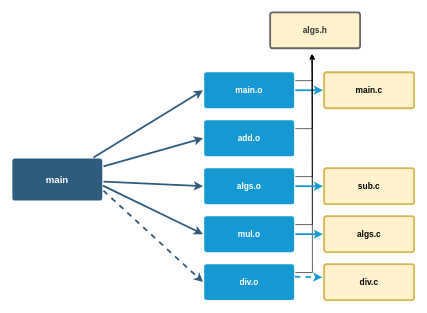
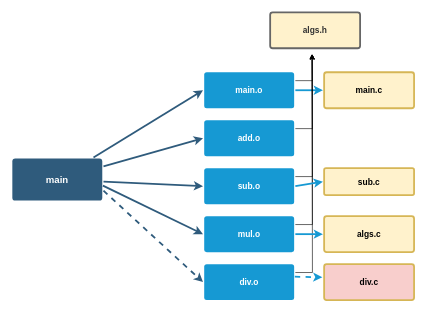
(249, 186) -> (249, 186)
(369, 186) -> (369, 182)
(369, 282) -> (369, 282)
